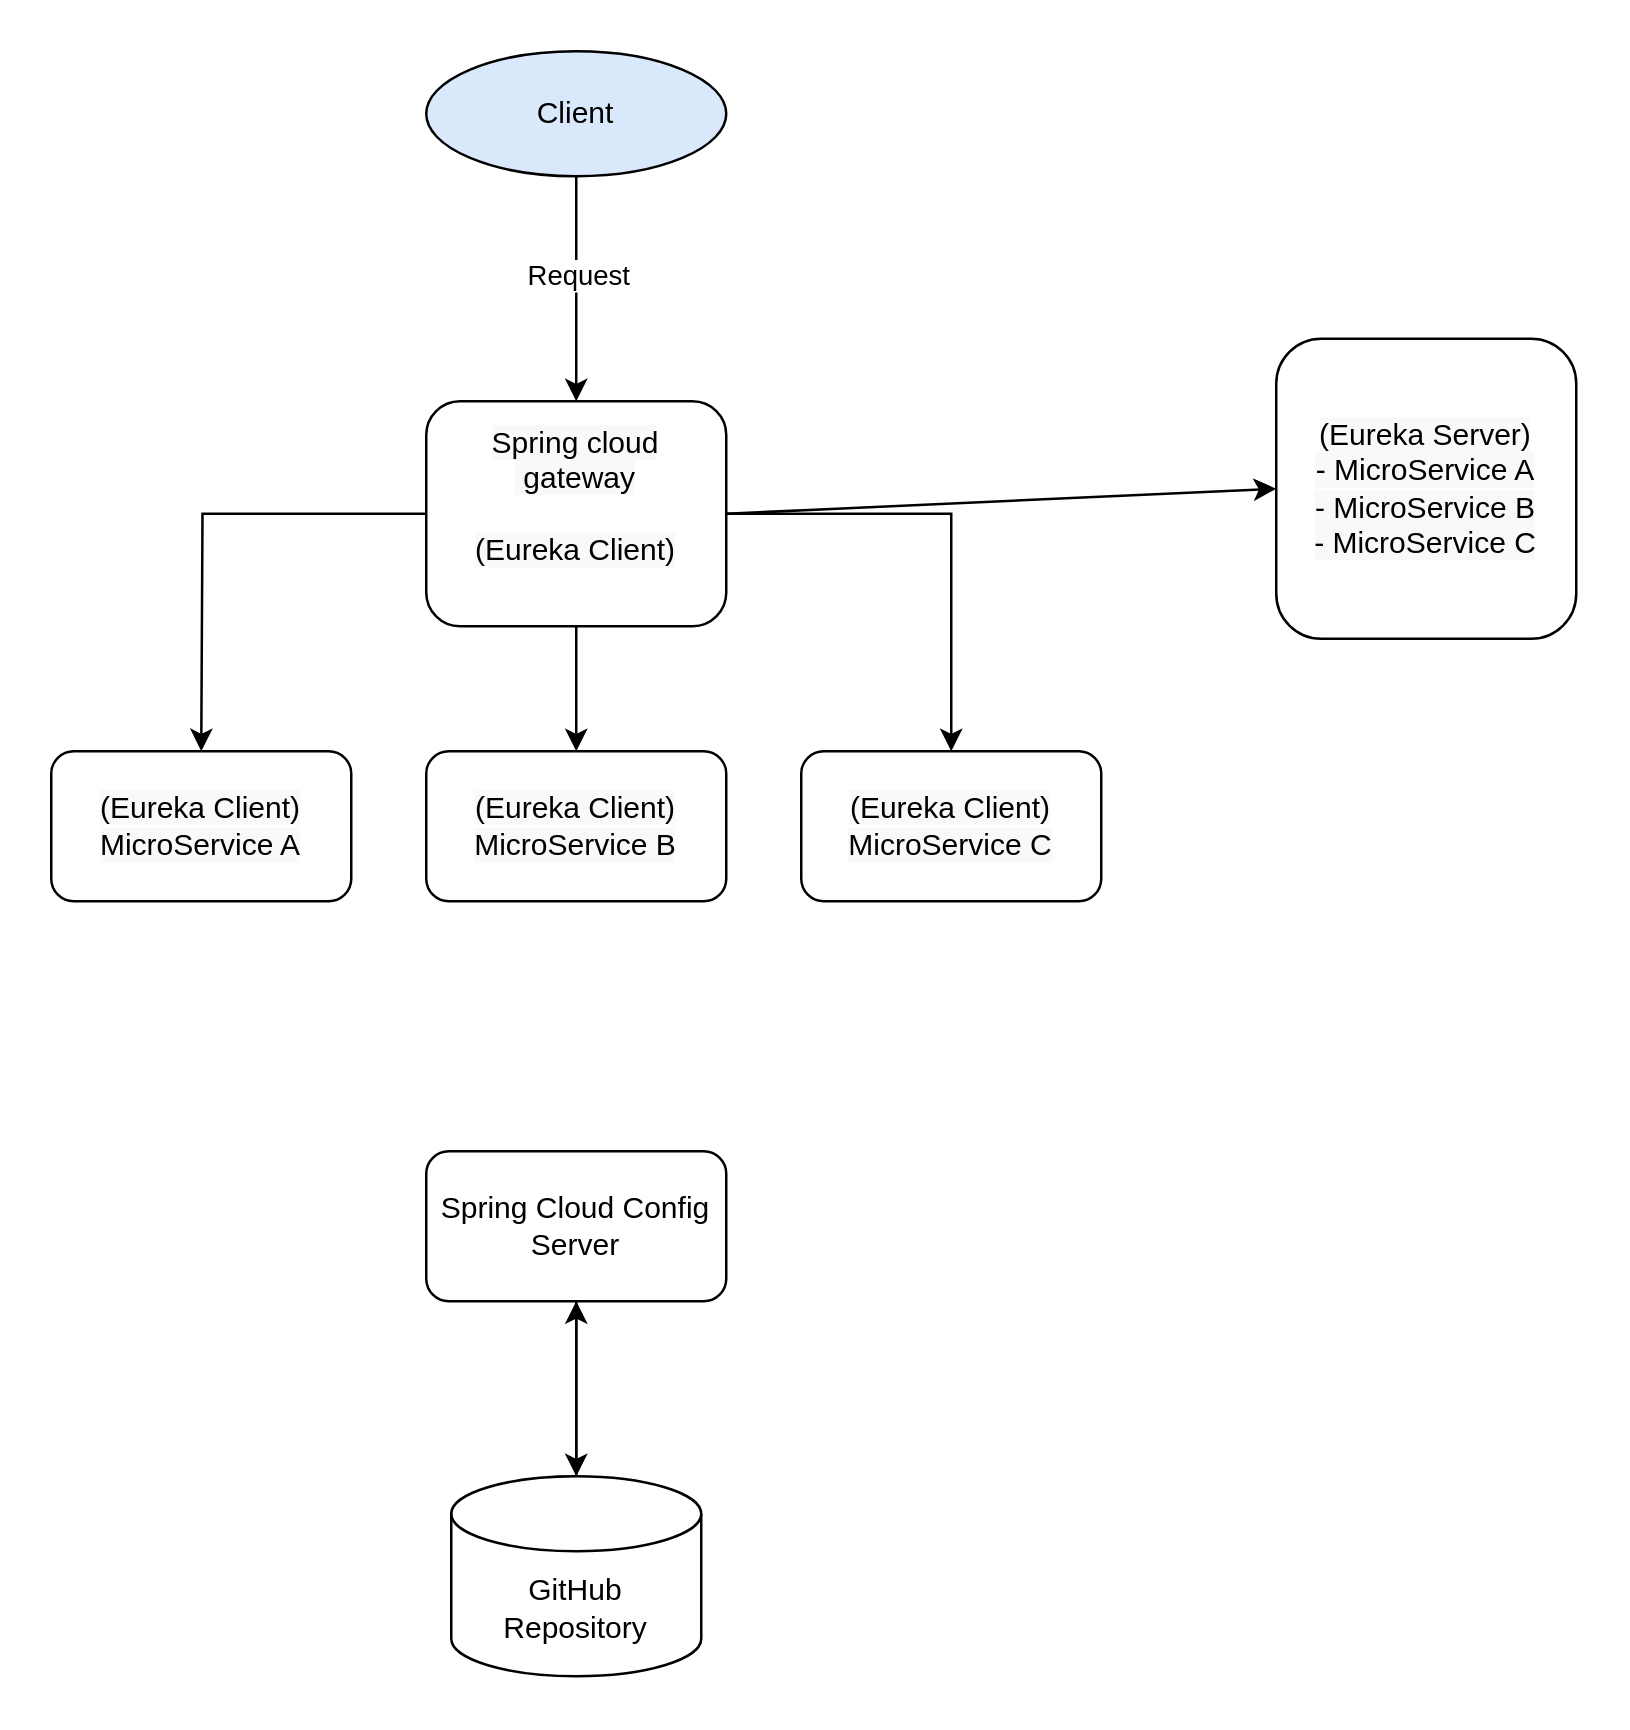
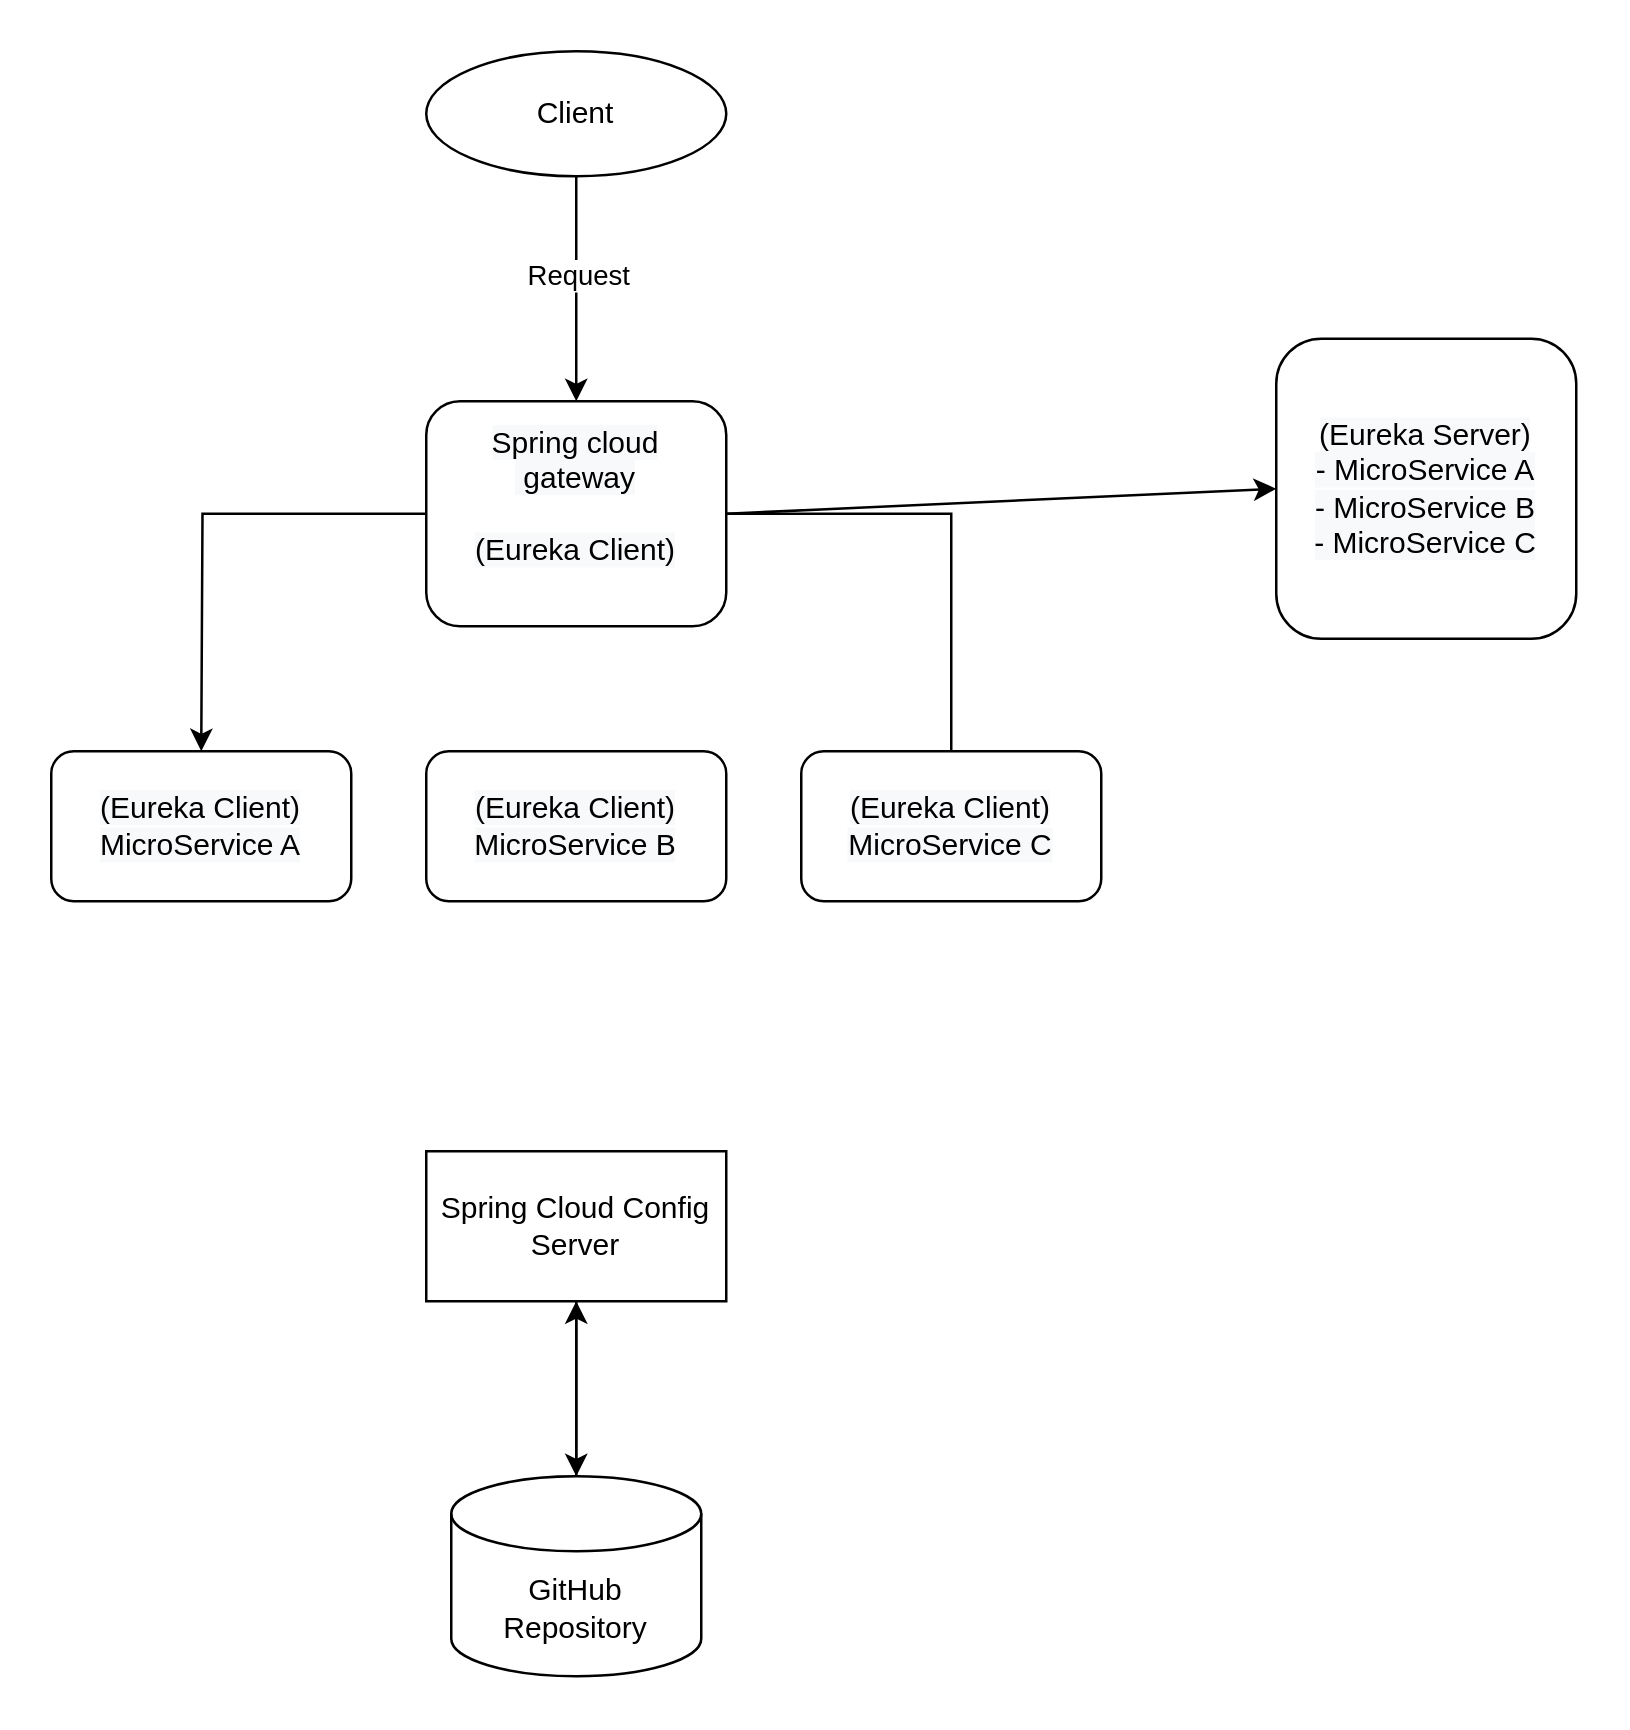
(576, 114) -> (576, 114)
(576, 680) -> none
(951, 733) -> (951, 740)
(576, 1226) -> (576, 1226)
